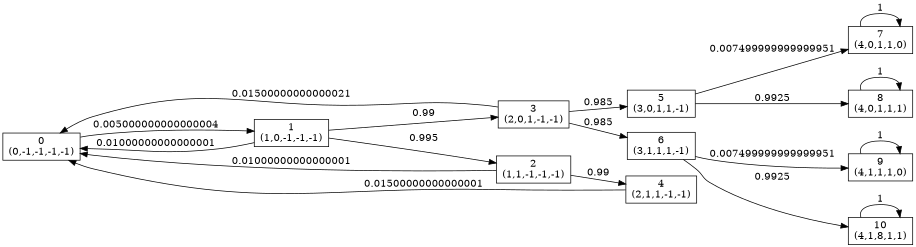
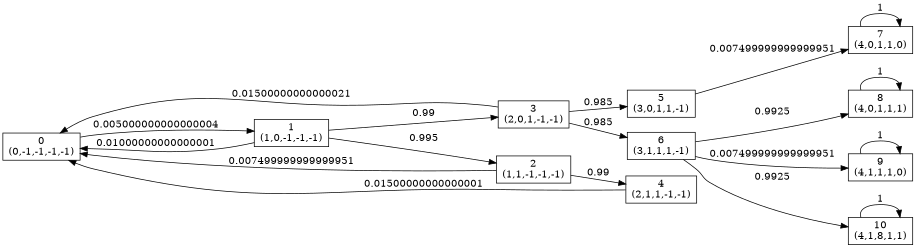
(768, 104) -> (769, 131)
(291, 161) -> (291, 161)
